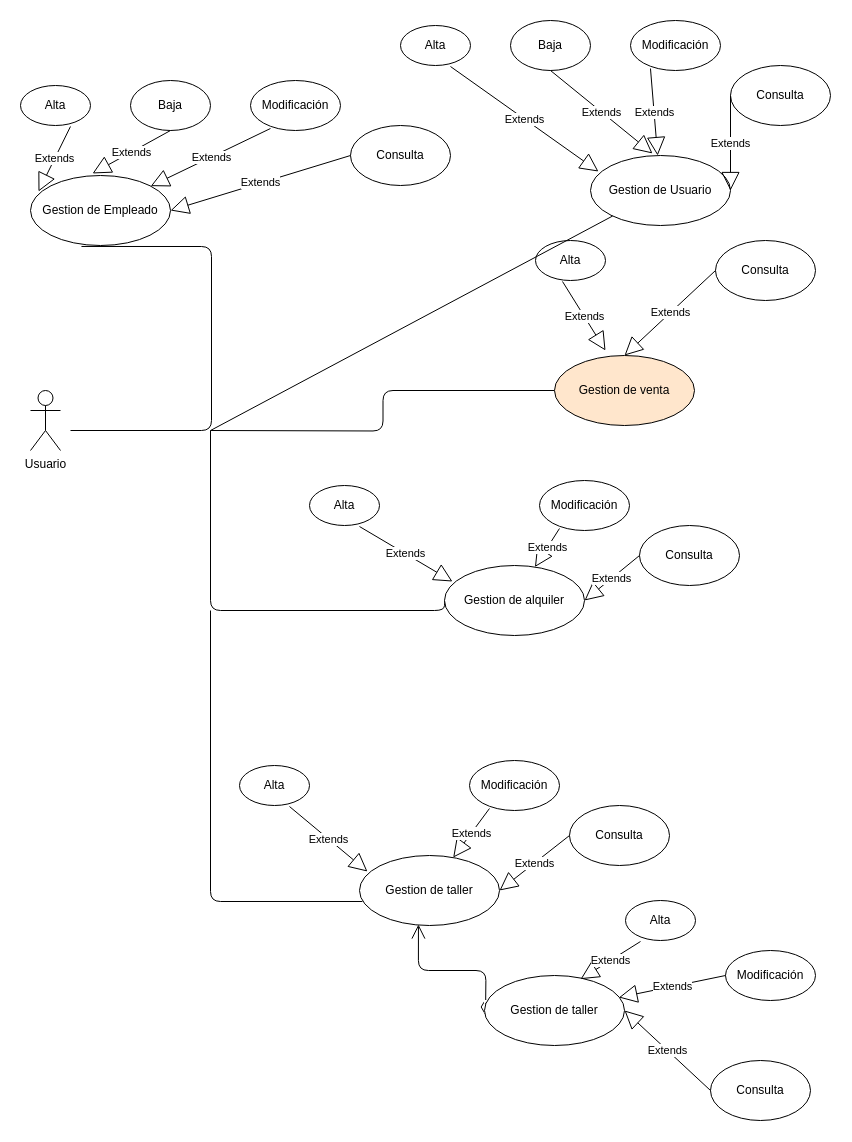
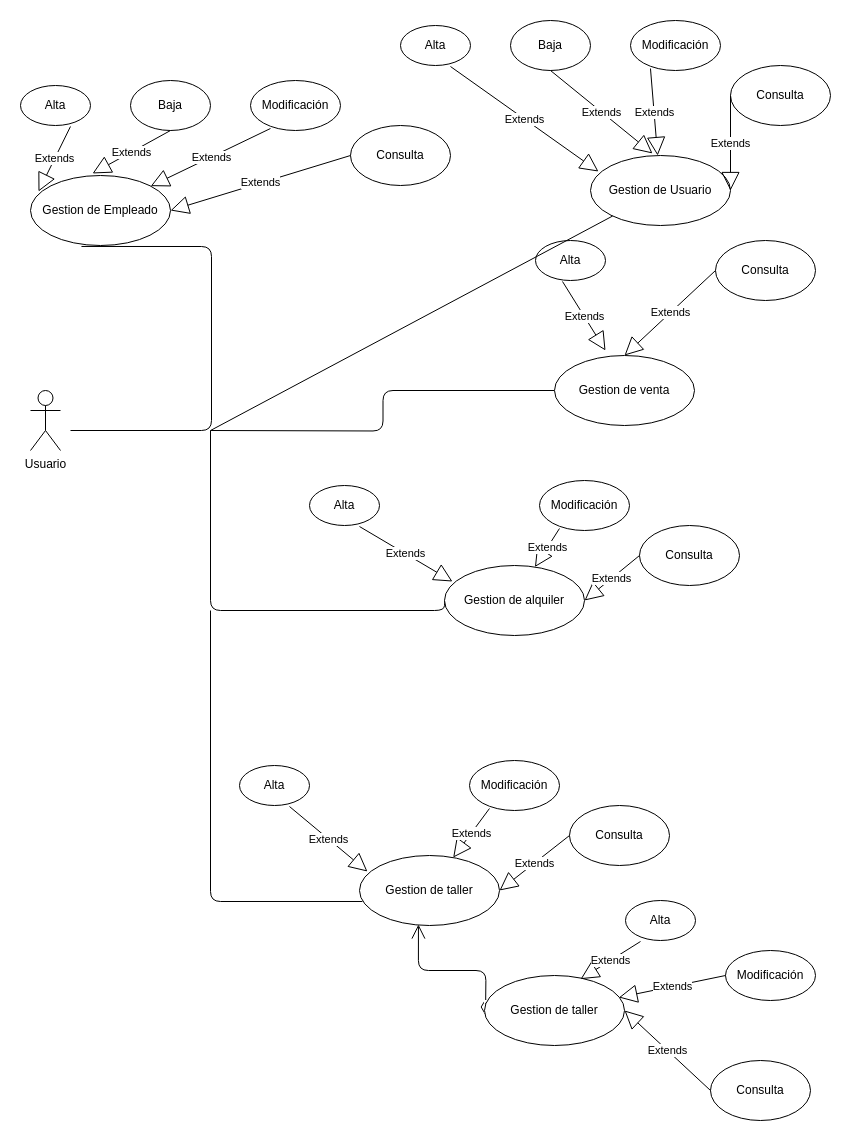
(625, 391) -> (625, 391)
